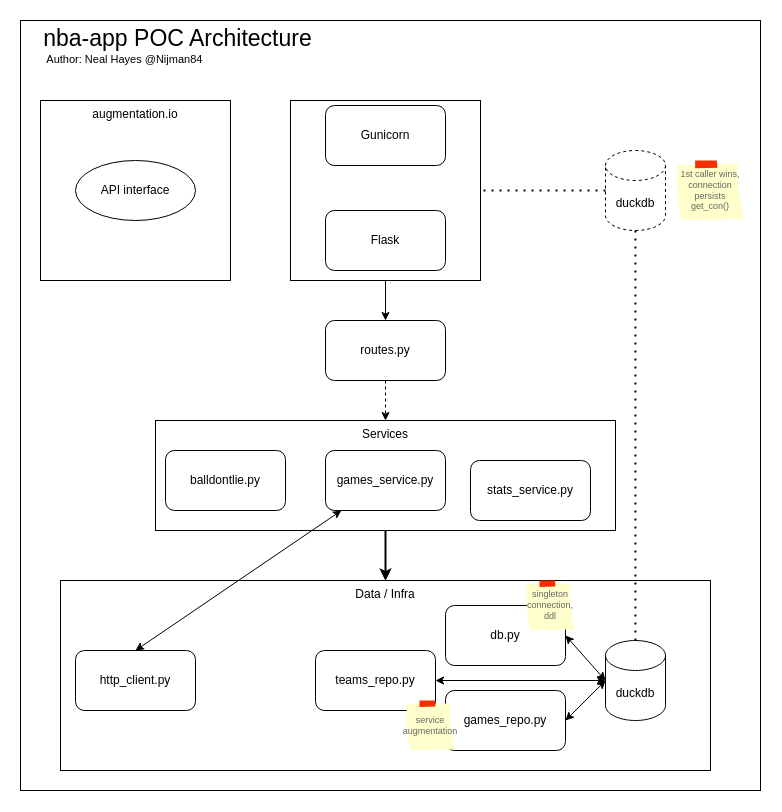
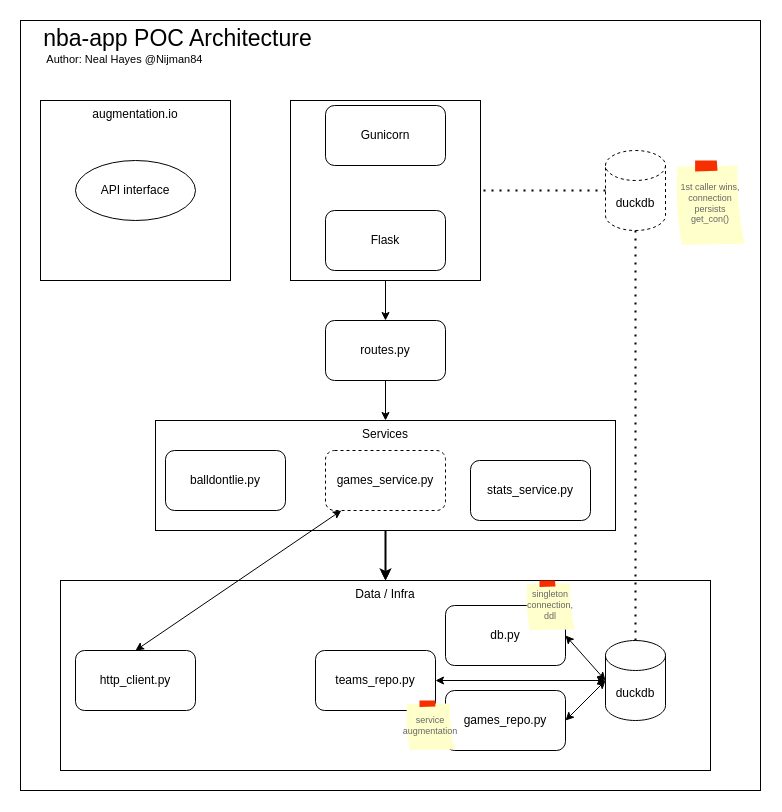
(711, 191) -> (711, 203)
(386, 397) -> (386, 397)
(386, 481) -> (386, 481)
